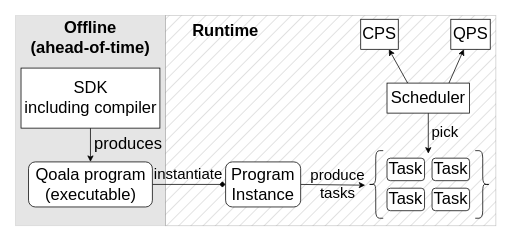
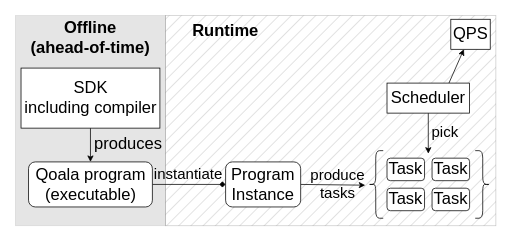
(379, 34) -> none
(399, 69) -> none
